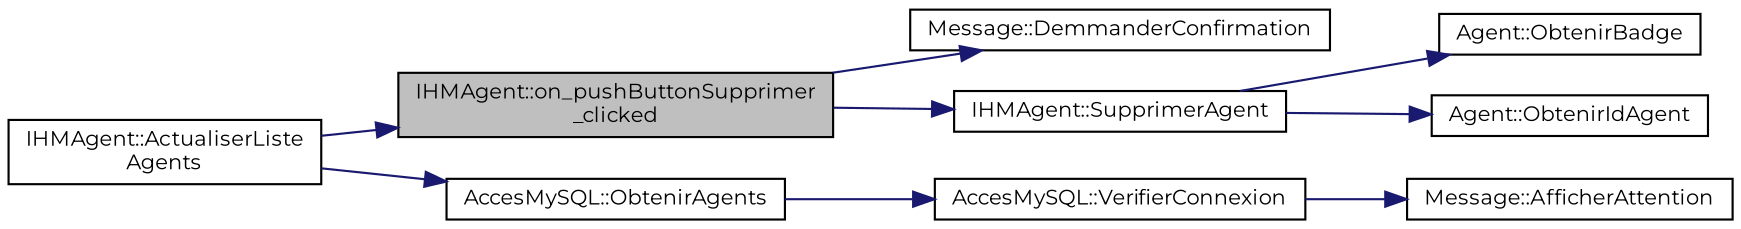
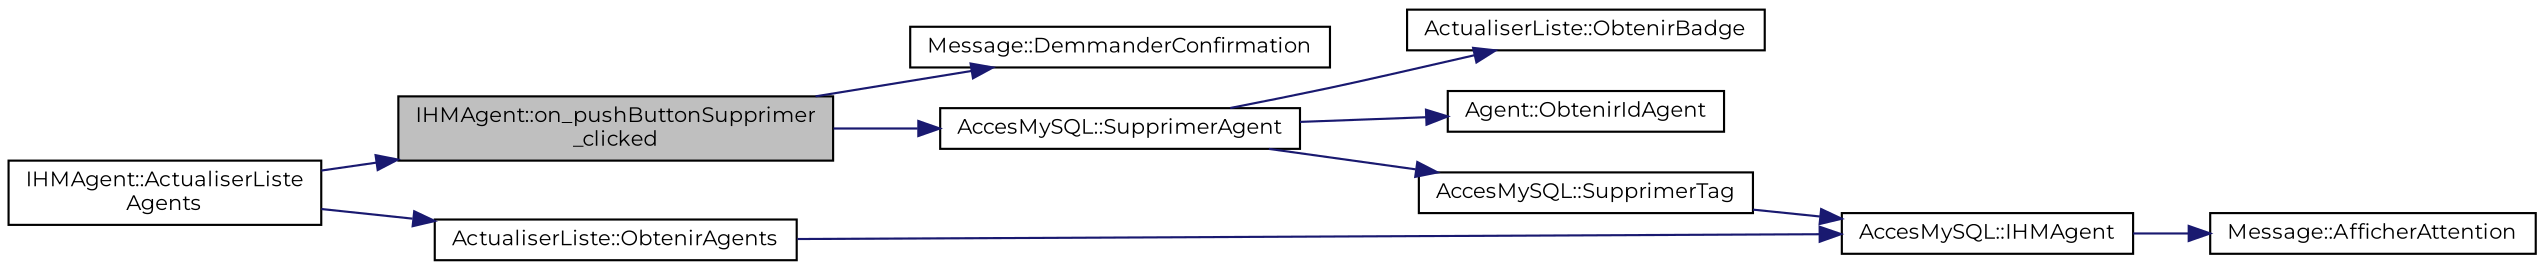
(1570, 34) -> (1586, 30)
(1120, 111) -> (1120, 128)
none -> (1586, 193)
(616, 199) -> (616, 240)
(1120, 199) -> (1987, 233)
